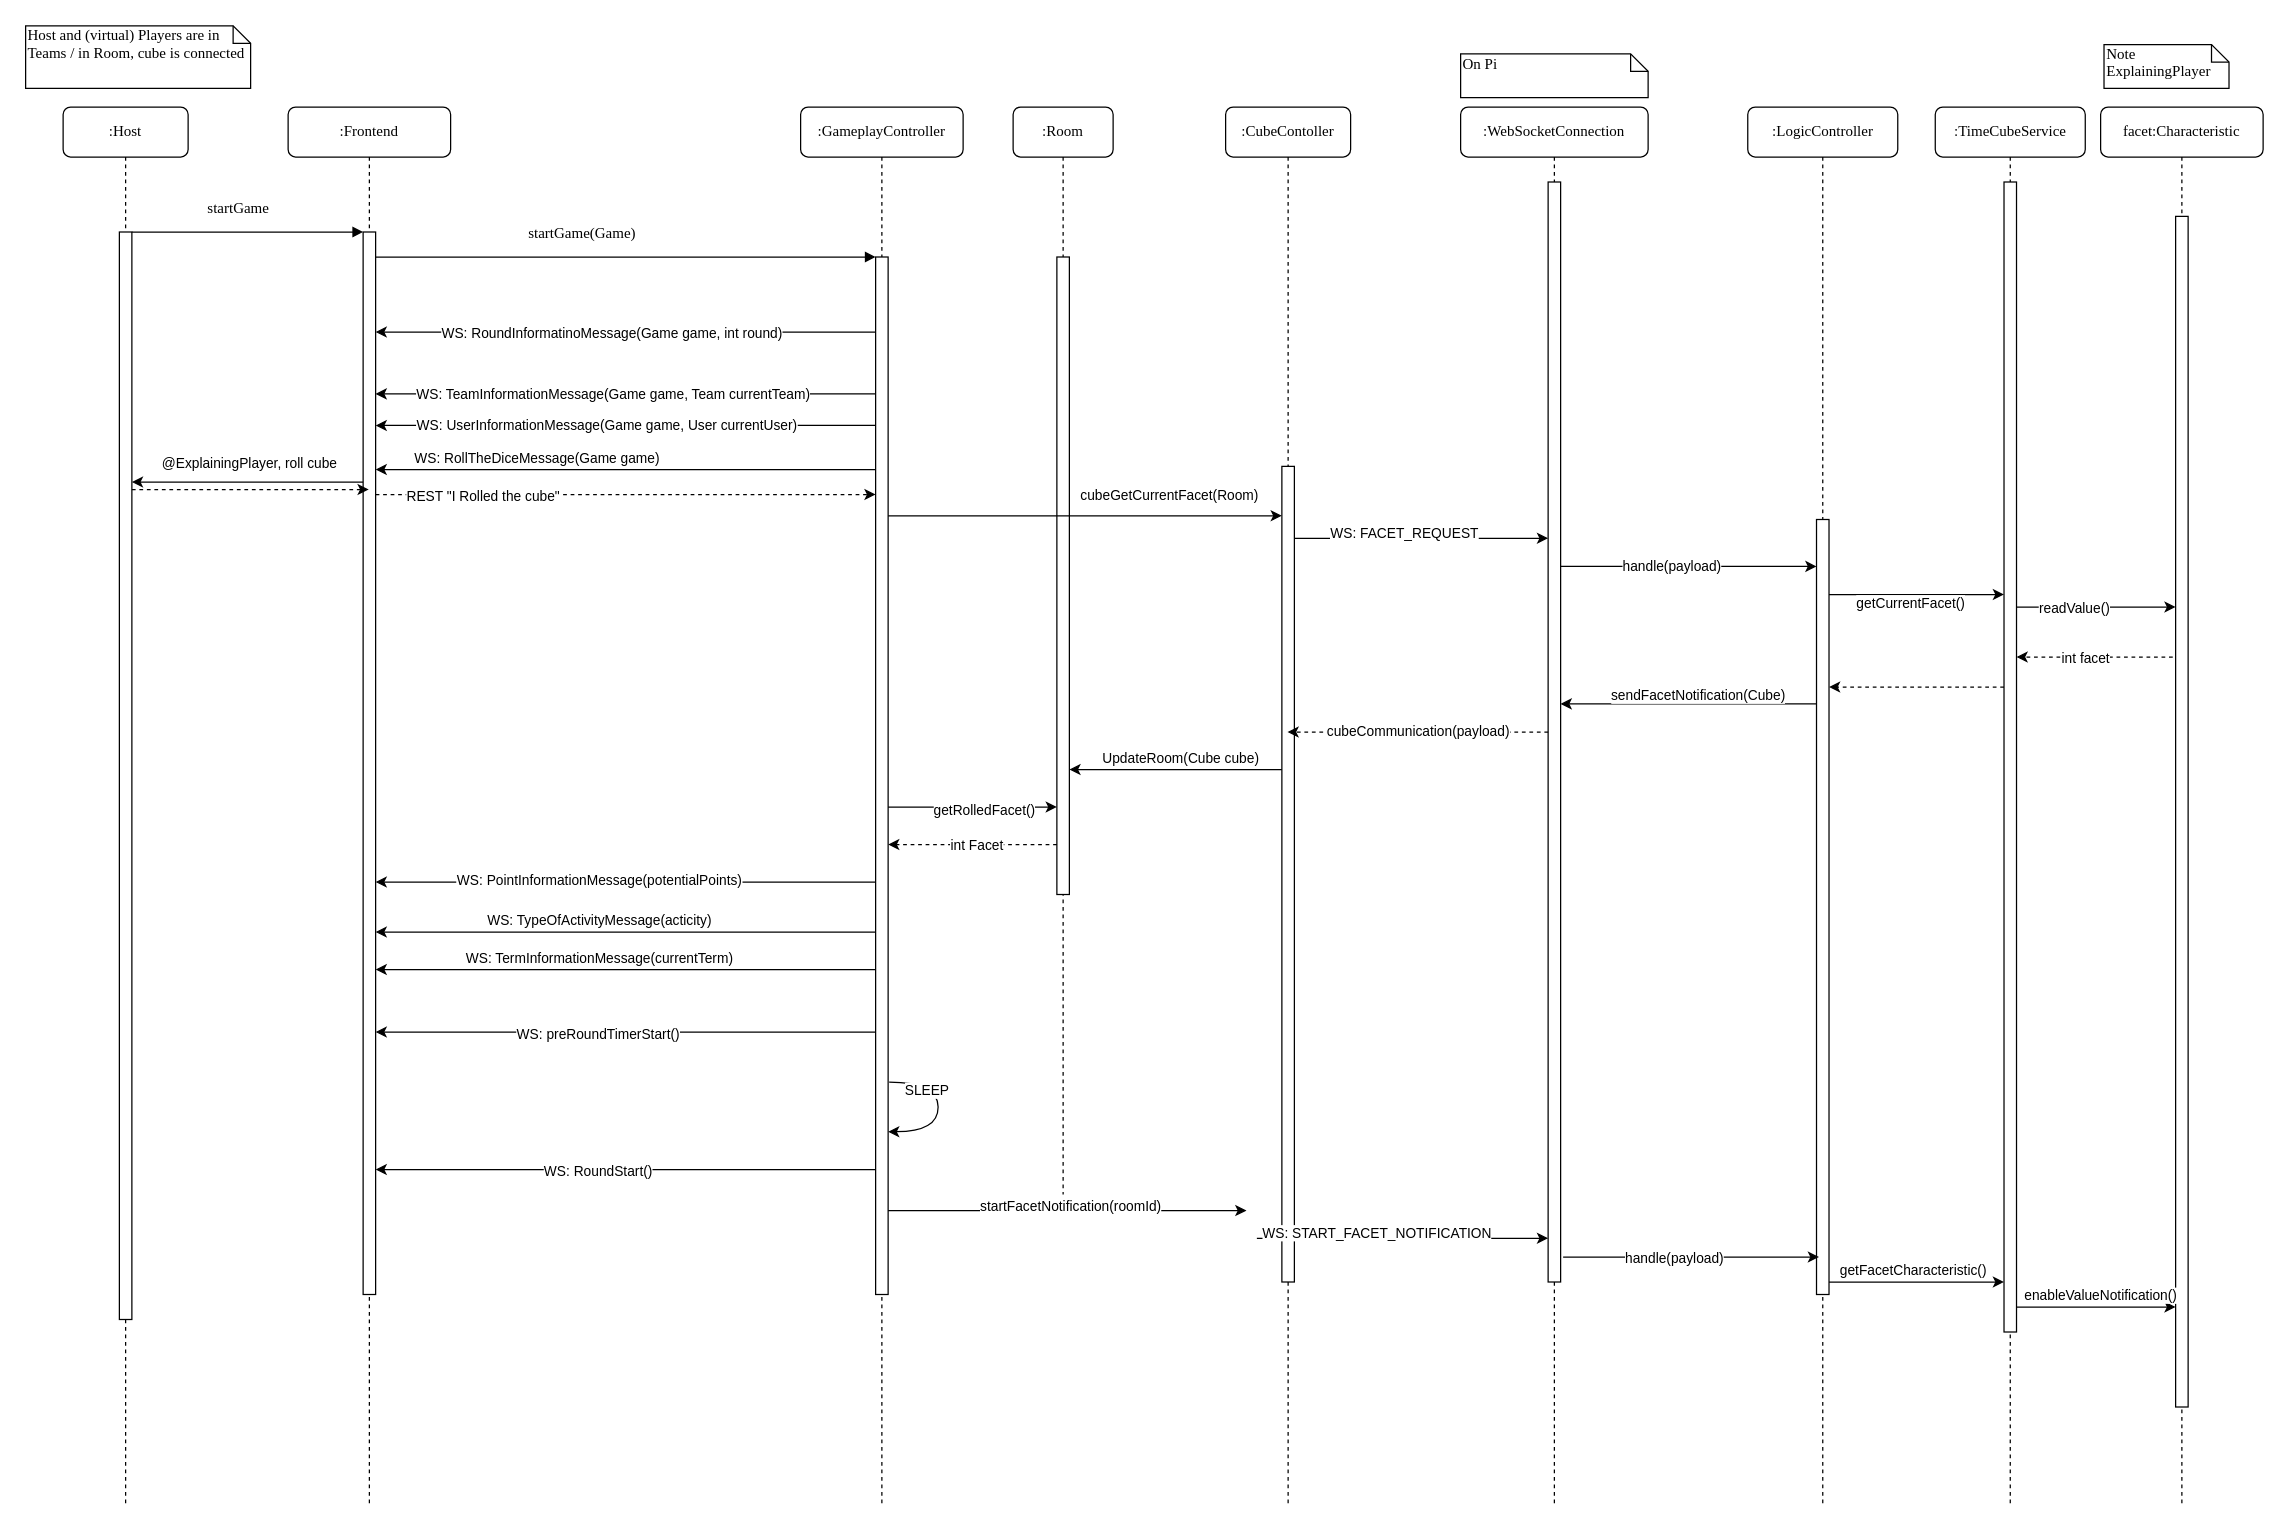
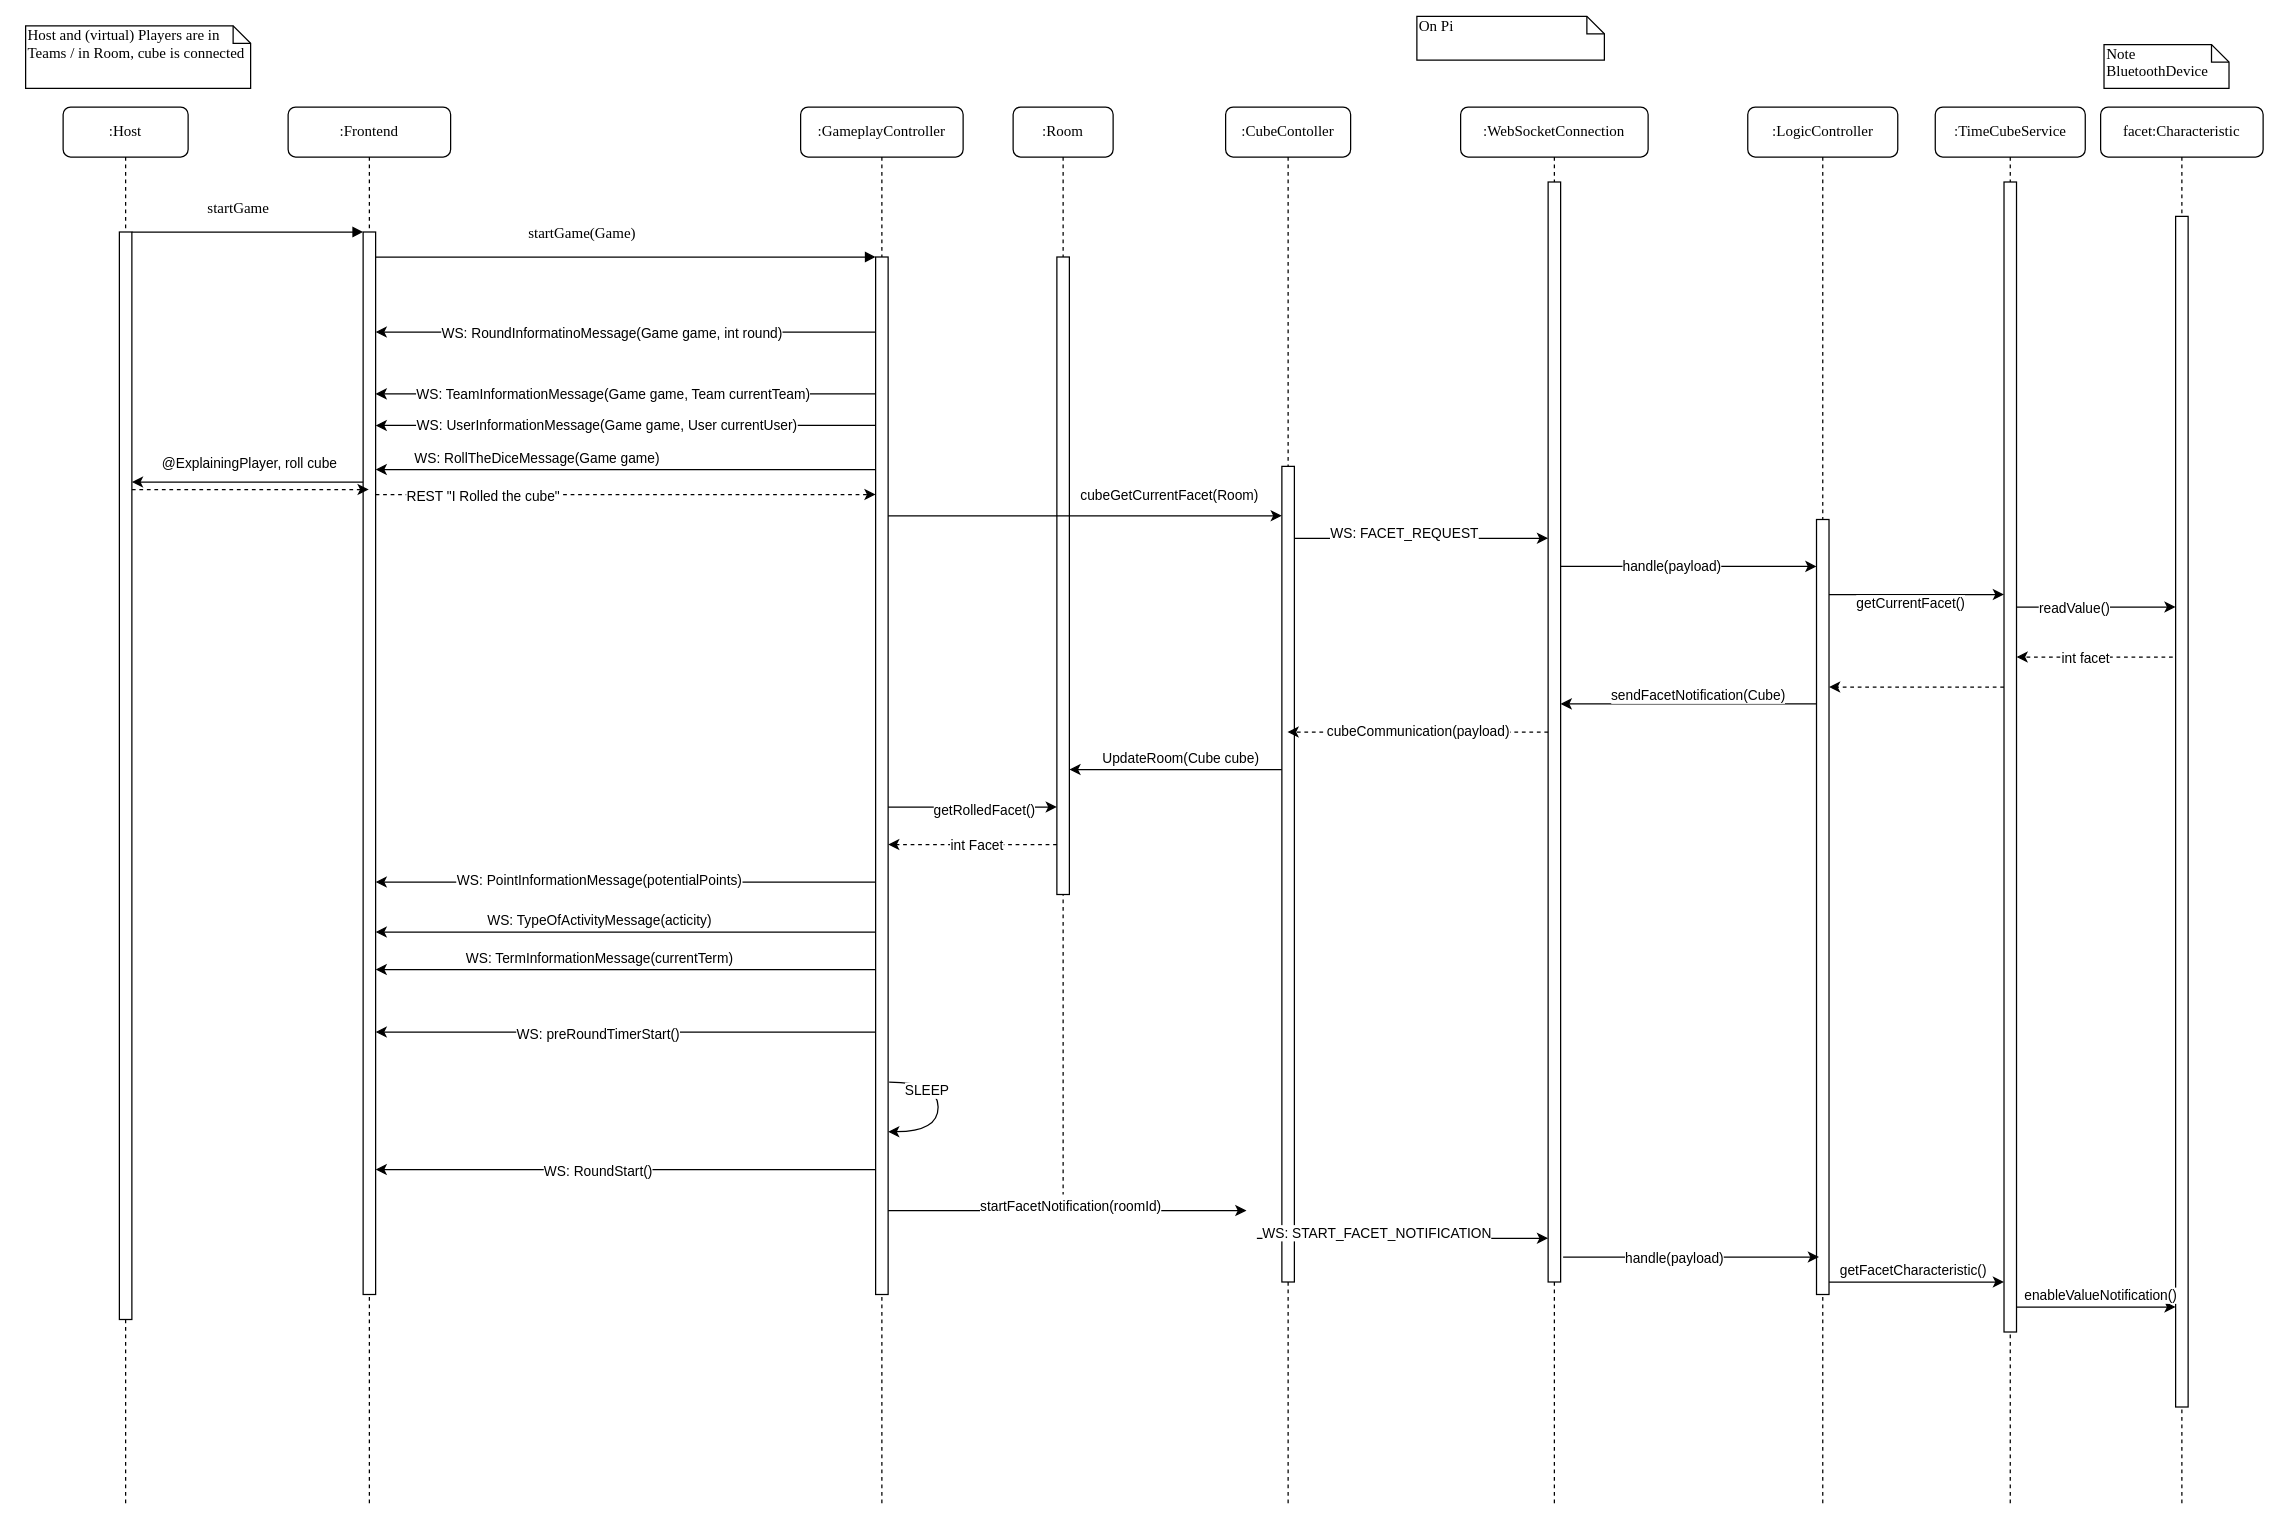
(2166, 64) -> (2166, 64)
(1554, 76) -> (1511, 38)
